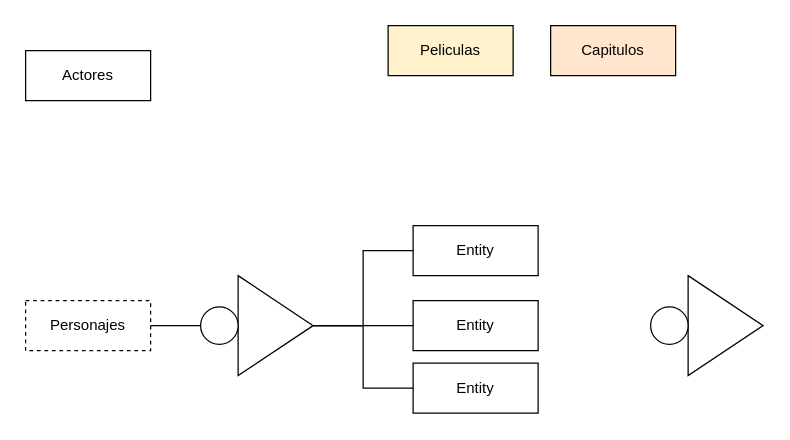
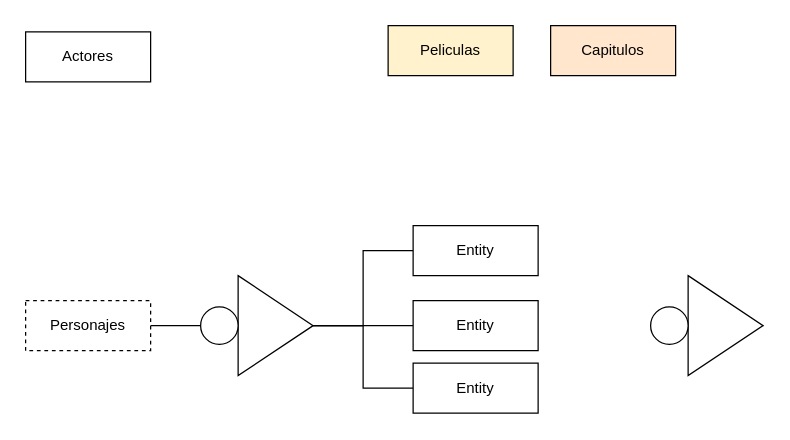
(88, 76) -> (88, 57)
